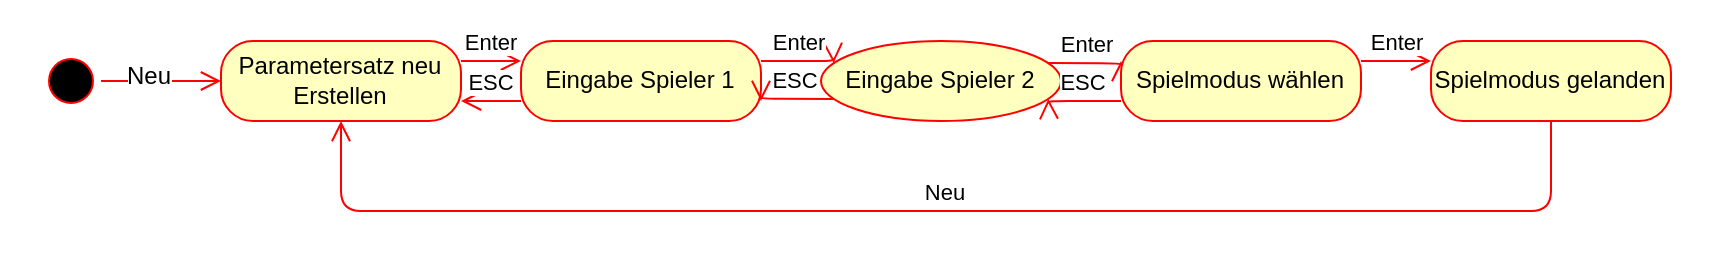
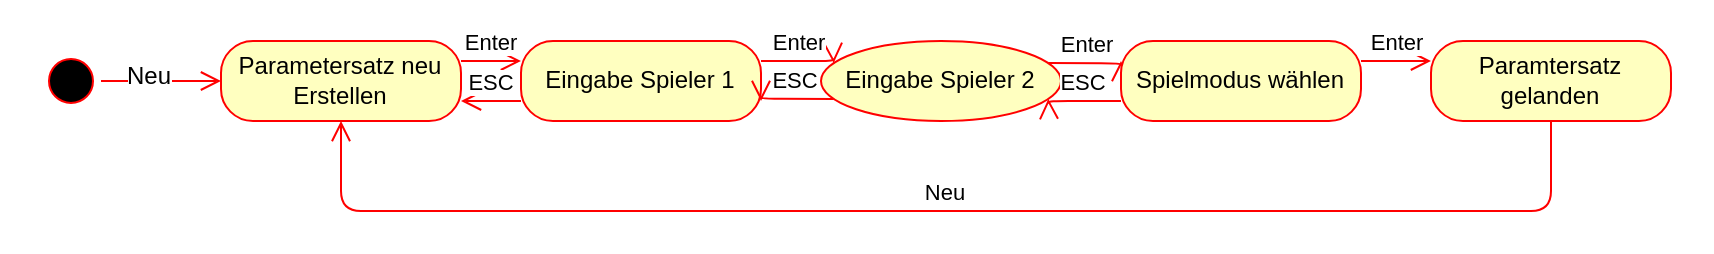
(1551, 81) -> (1551, 81)
